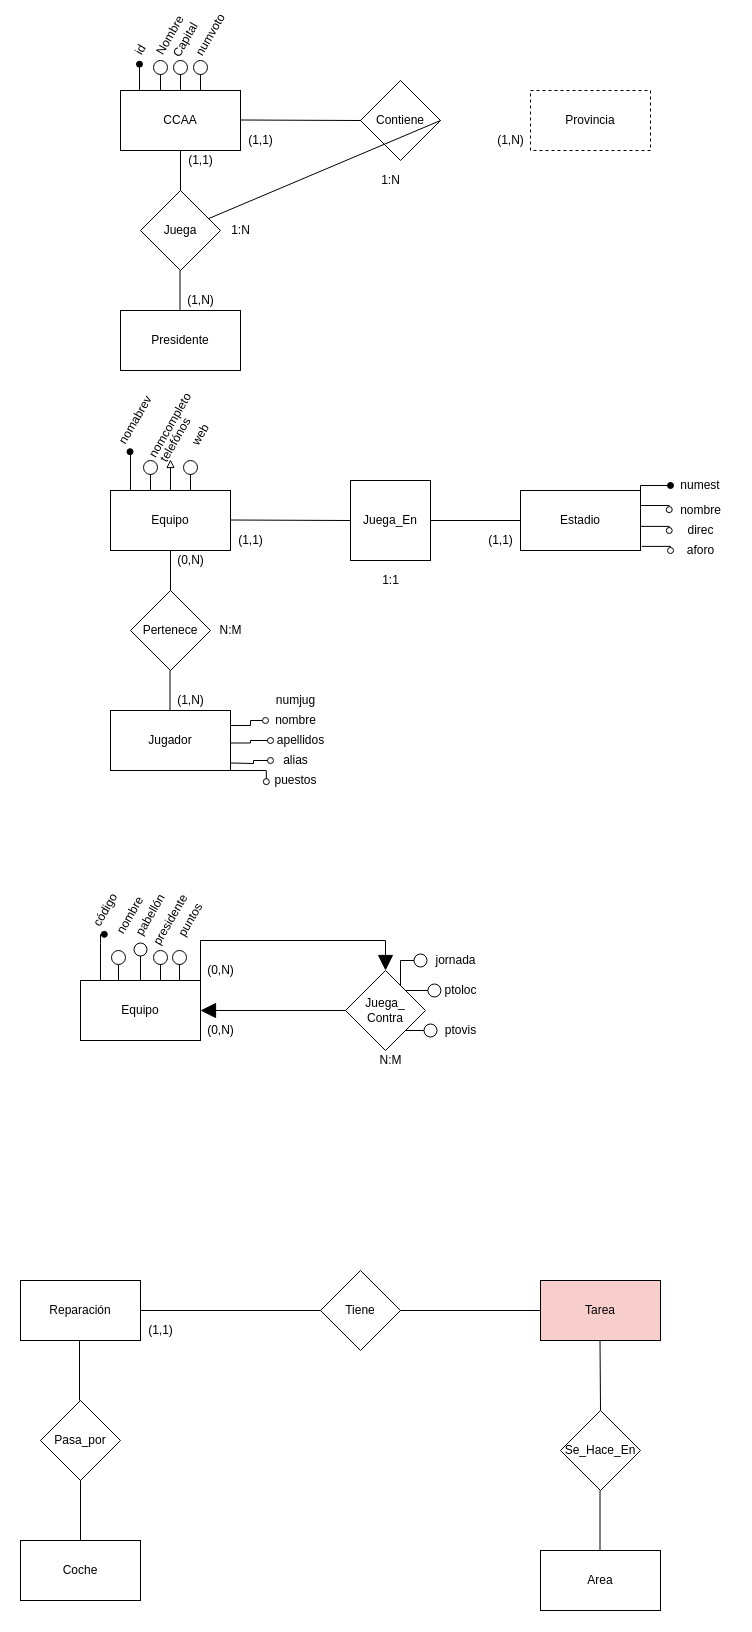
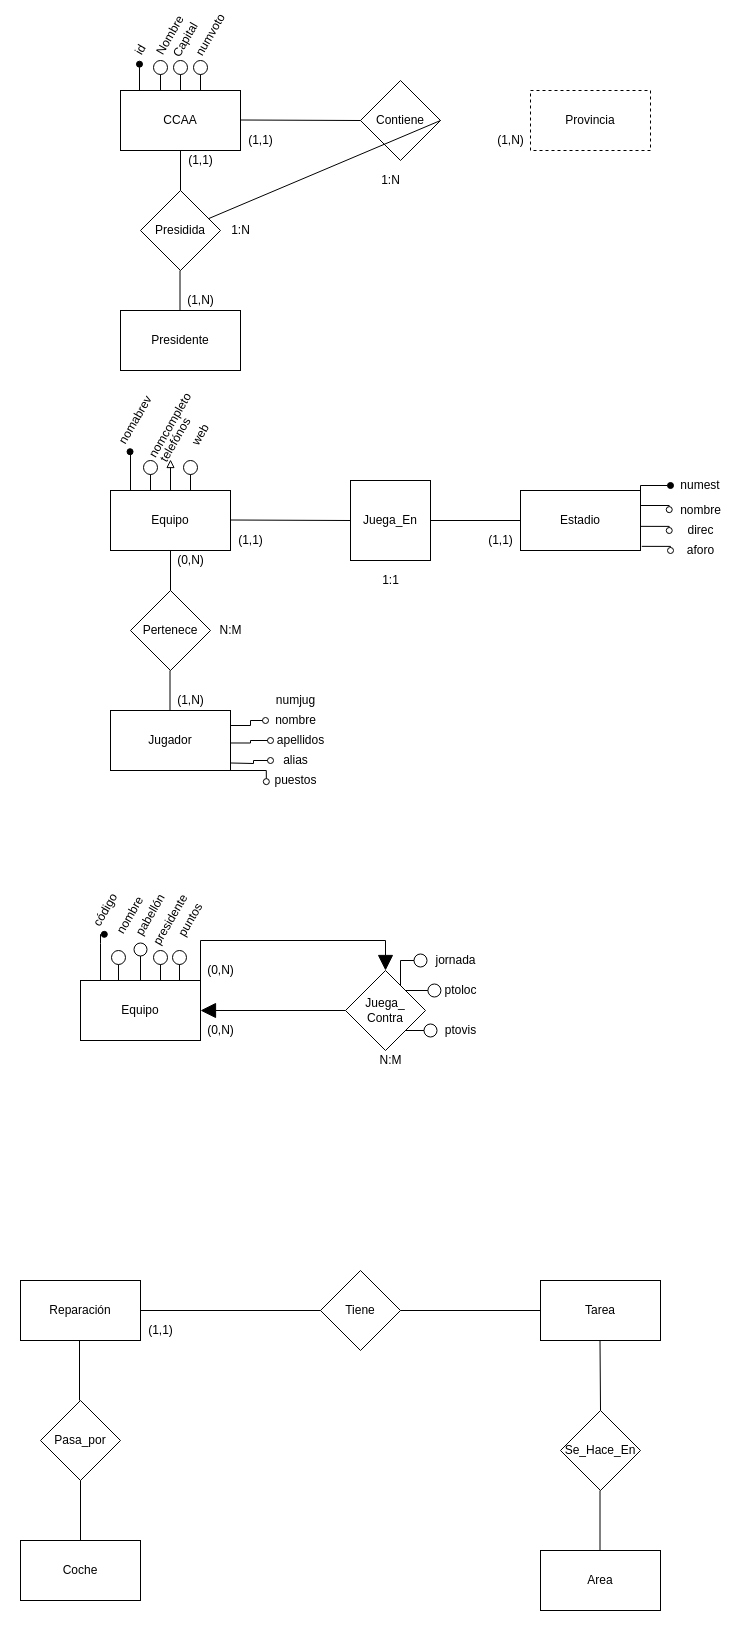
(181, 231) -> (181, 231)
(601, 1311) -> (601, 1311)
